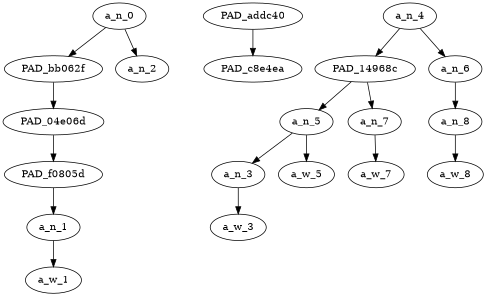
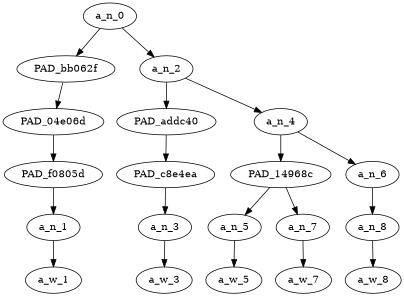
none -> (166, 92)
none -> (220, 94)
(275, 146) -> (165, 197)
